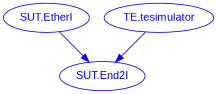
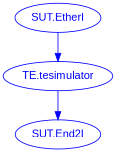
(71, 44) -> (58, 43)
